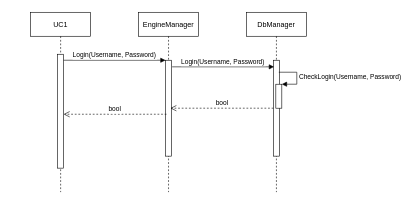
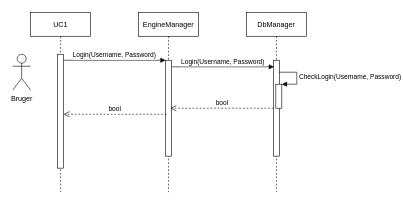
none -> (21, 72)
